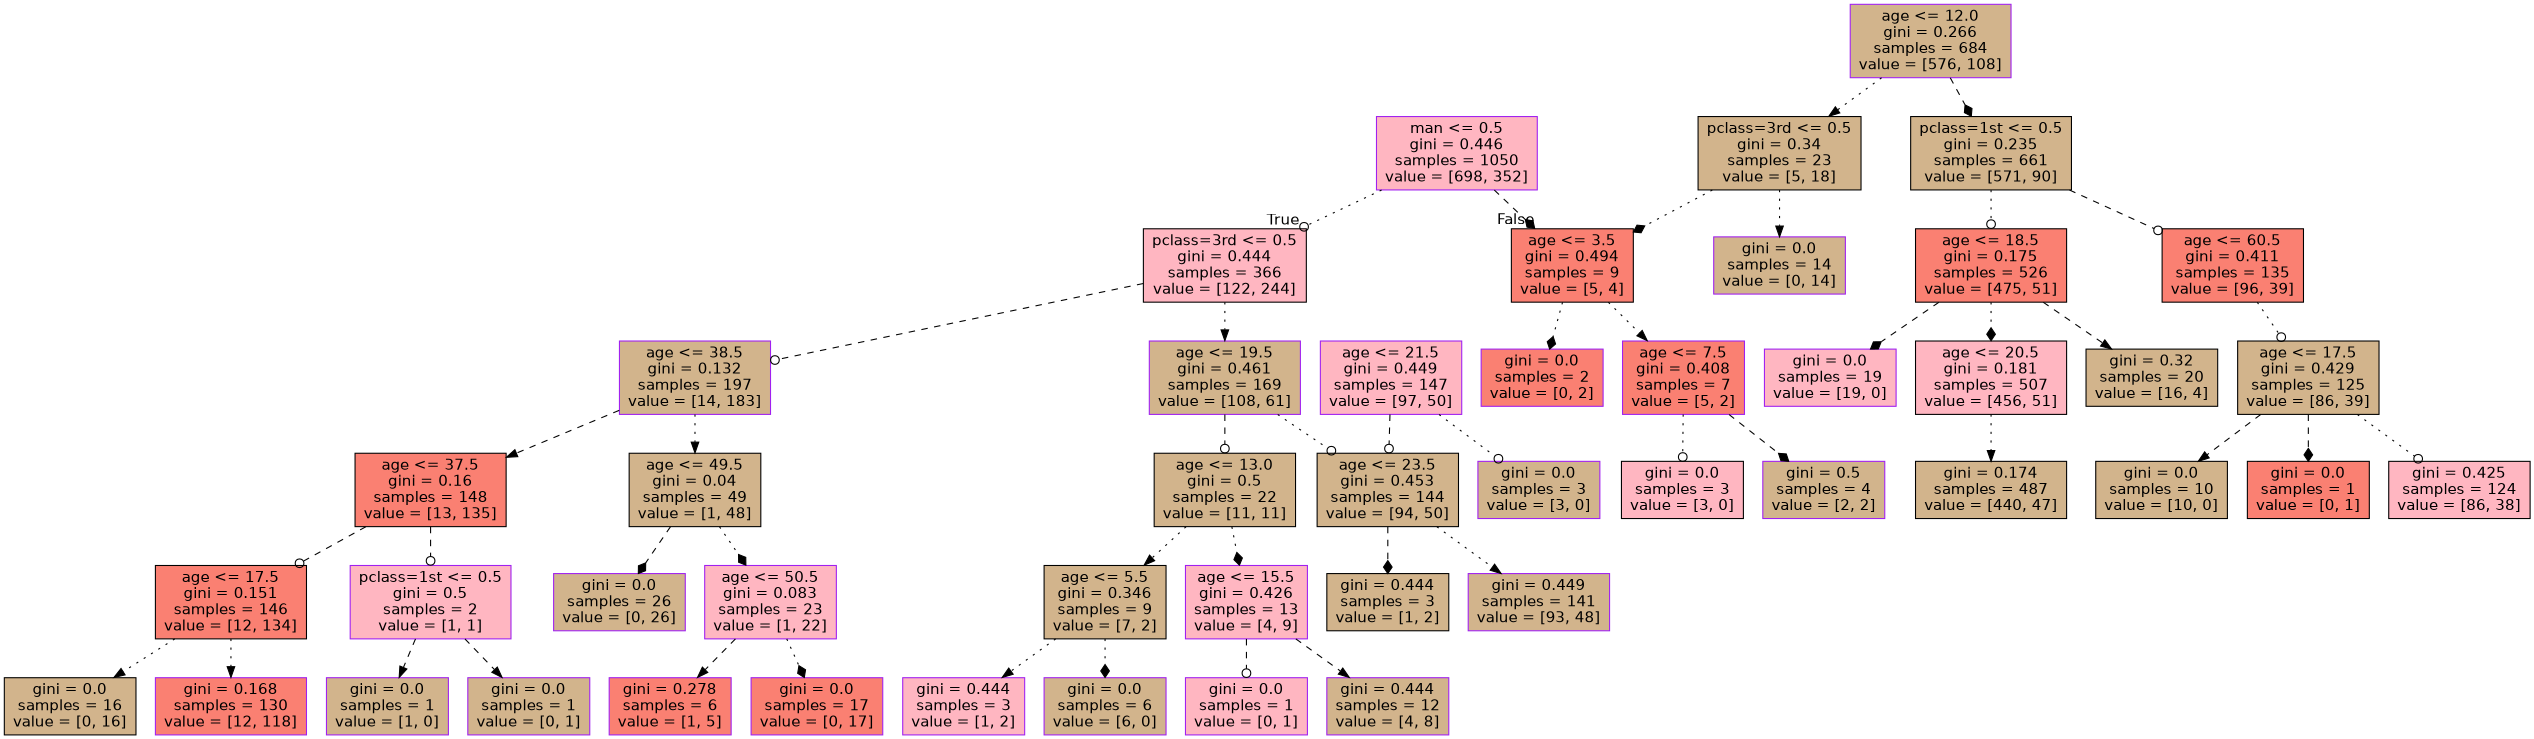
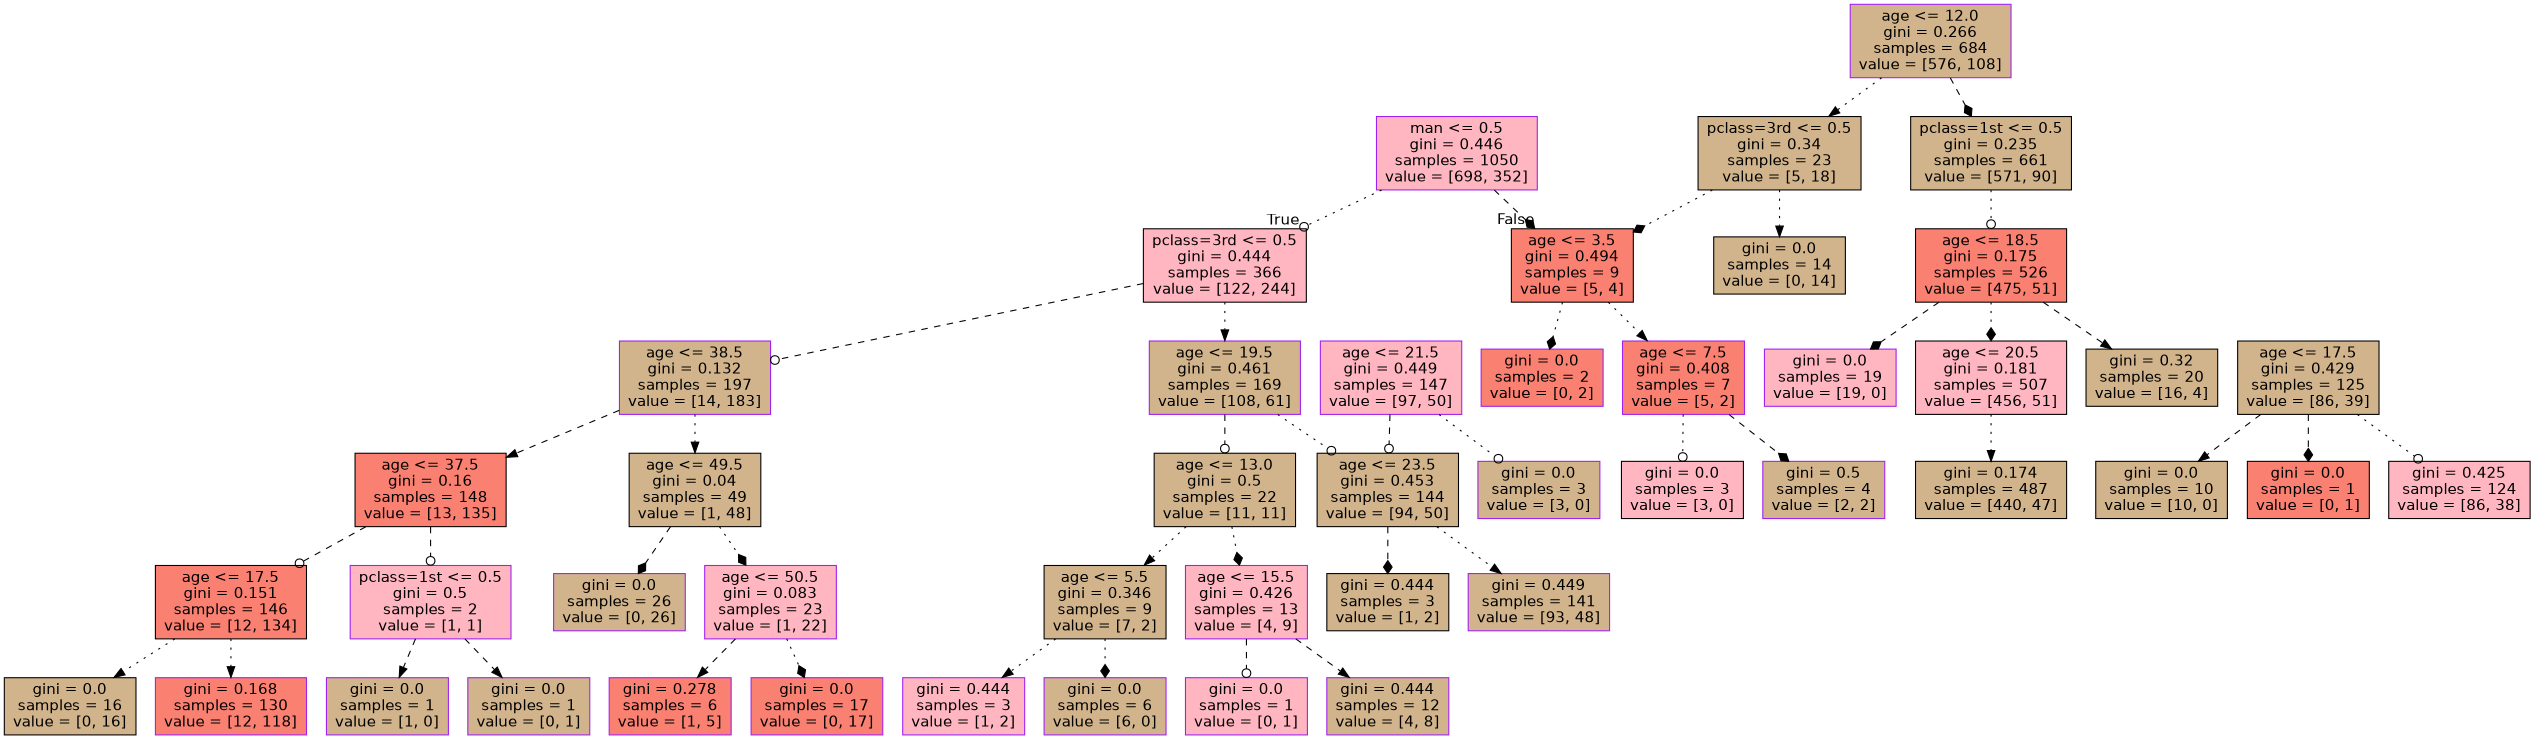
(1780, 265) -> (1780, 265)
(2233, 265) -> none
